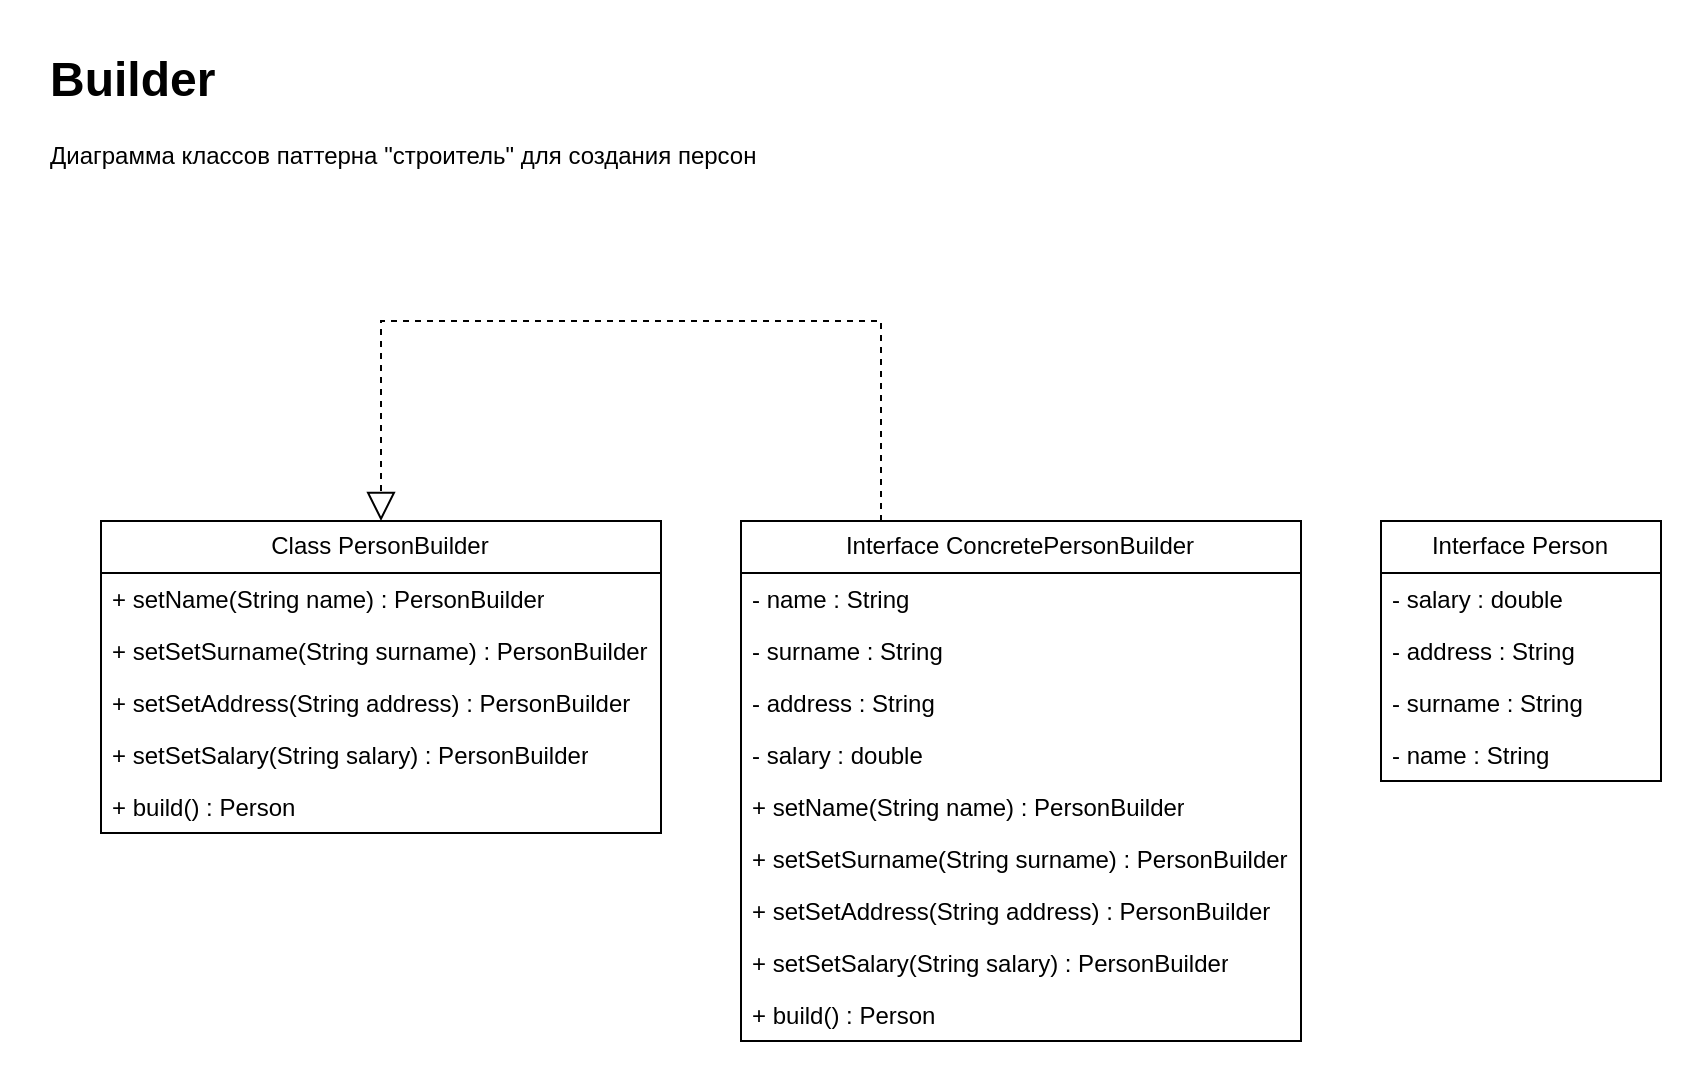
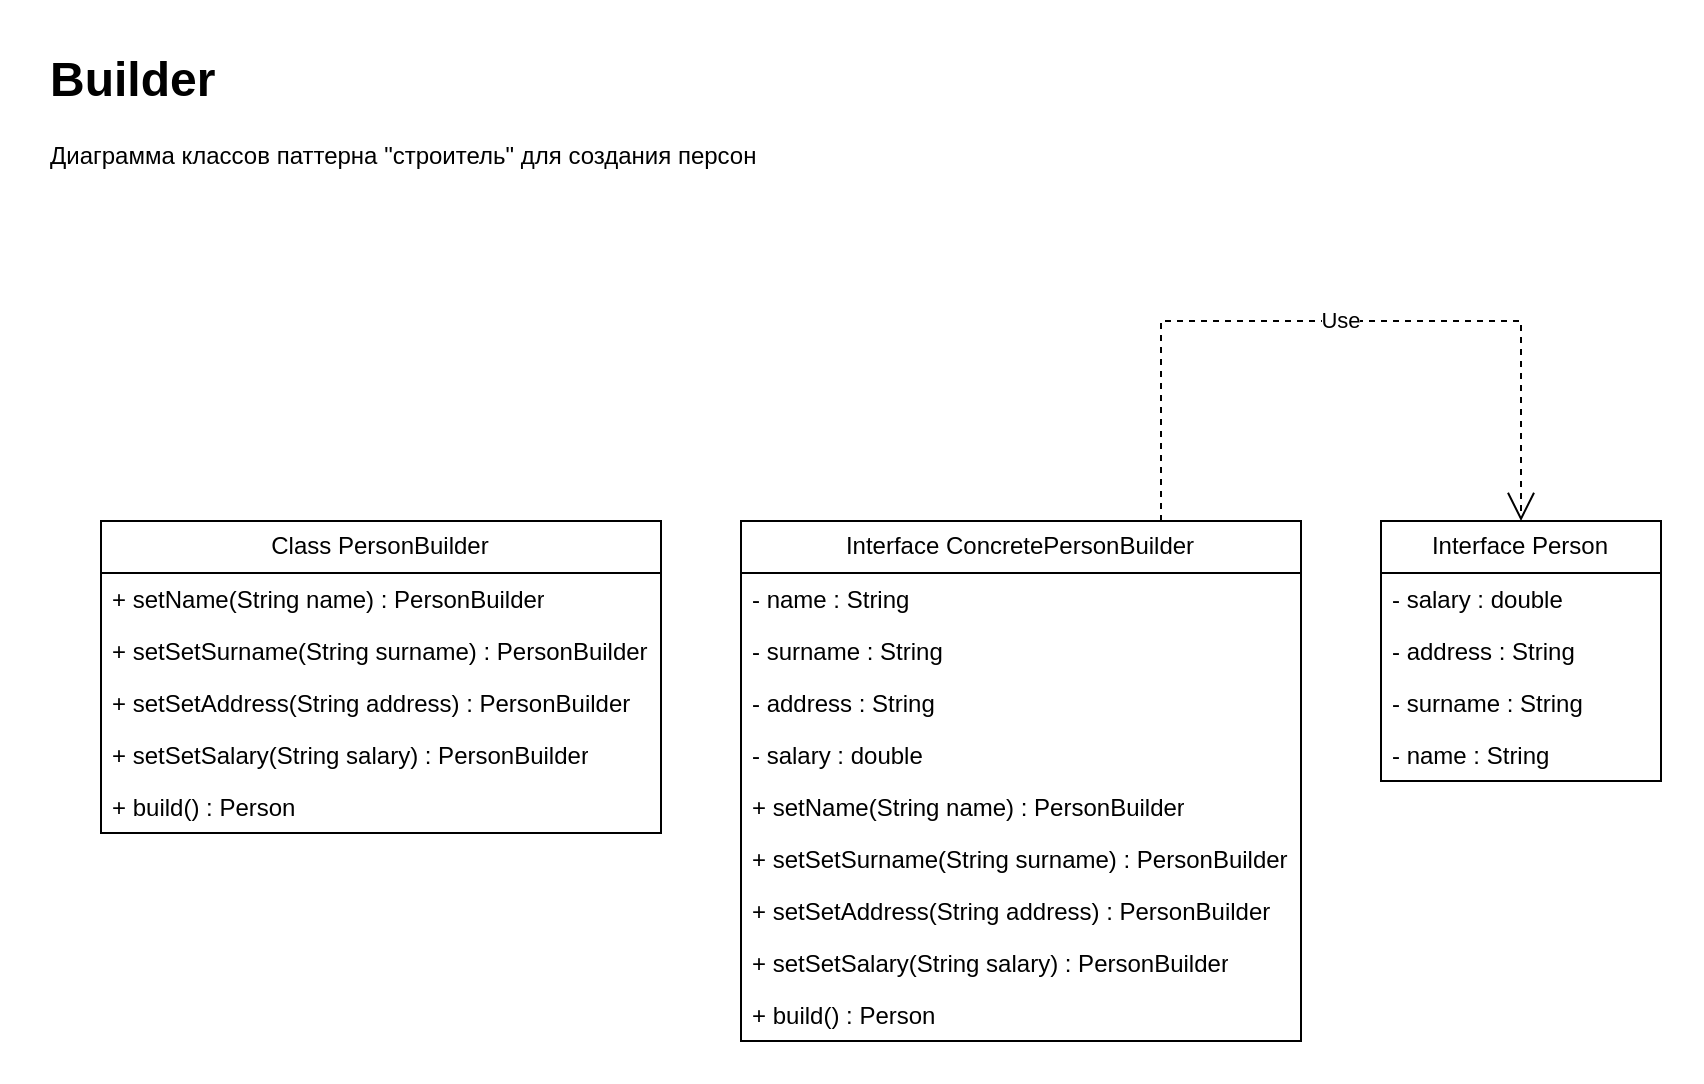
(644, 321) -> none
none -> (1340, 321)
